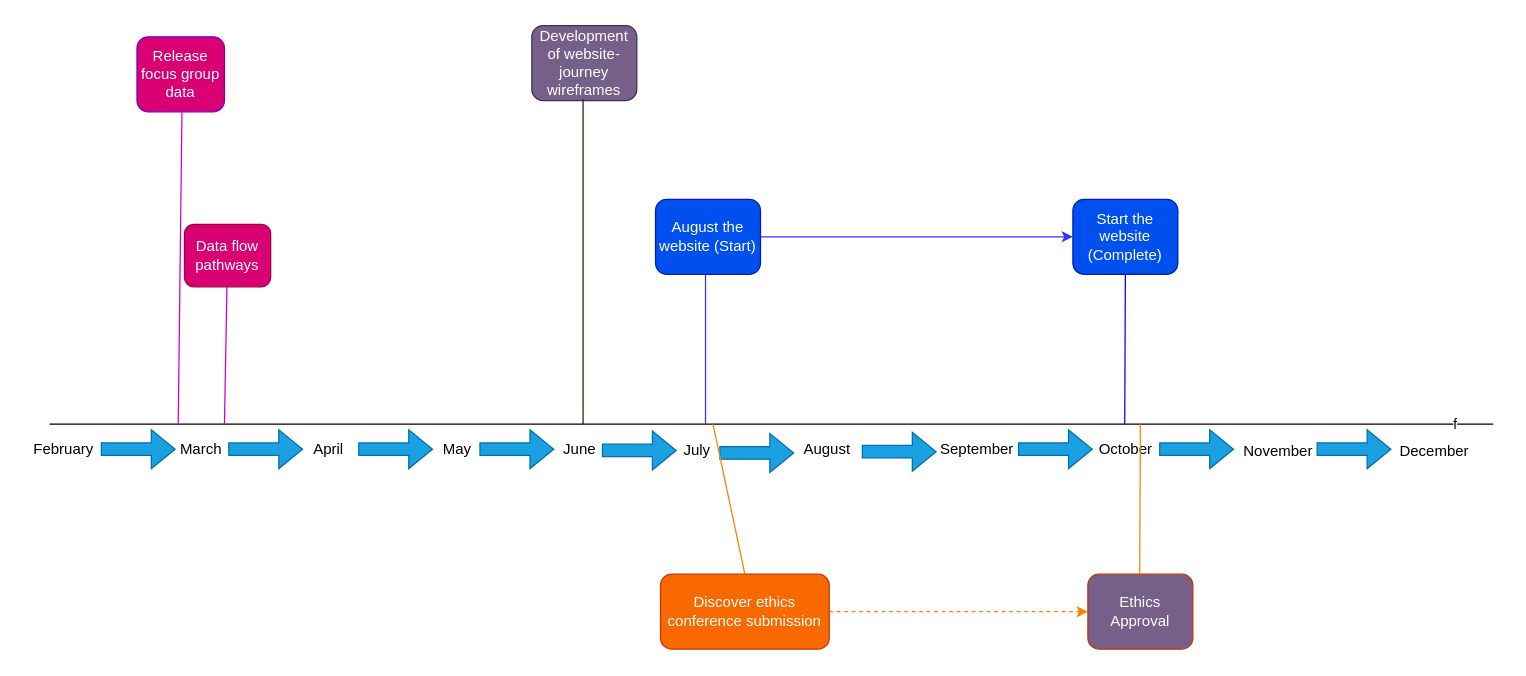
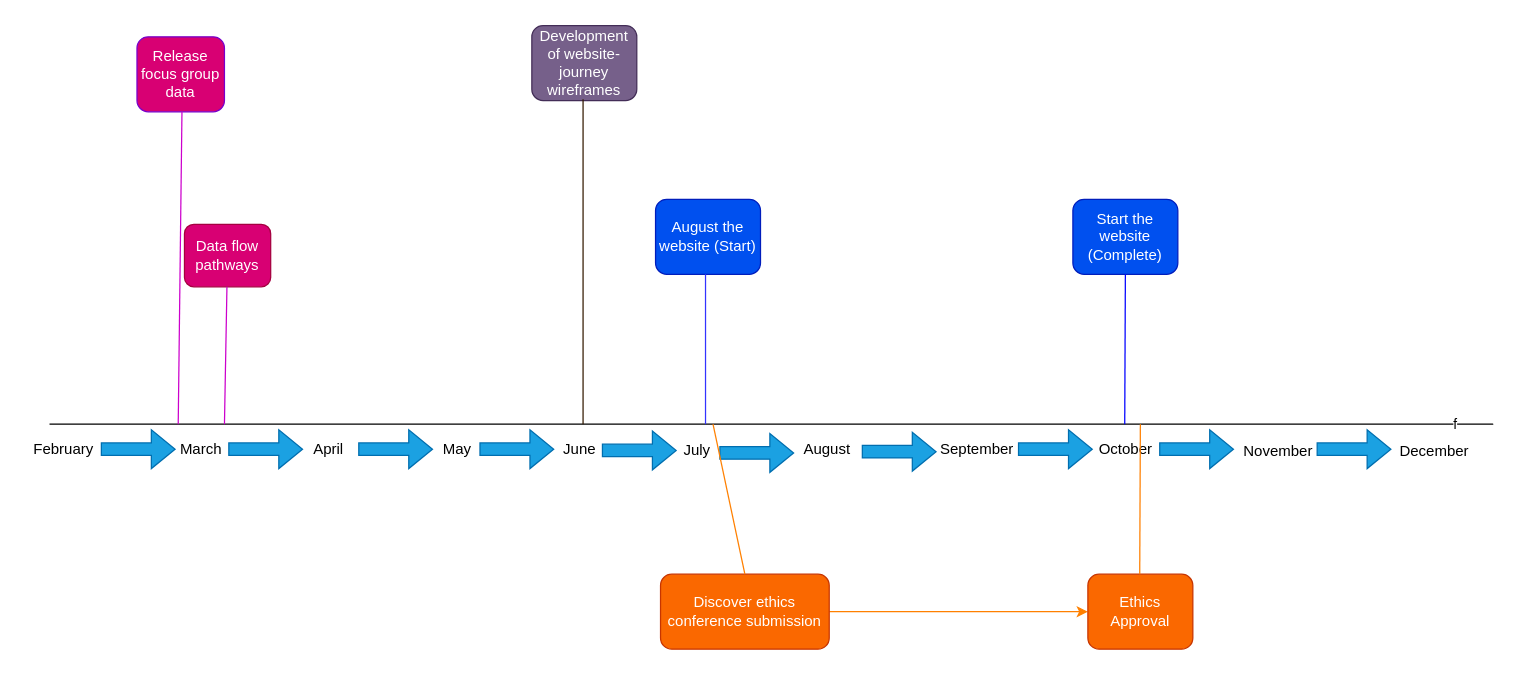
(913, 237) -> none
(955, 612) -> (955, 612)
(1141, 612) -> (1141, 612)
